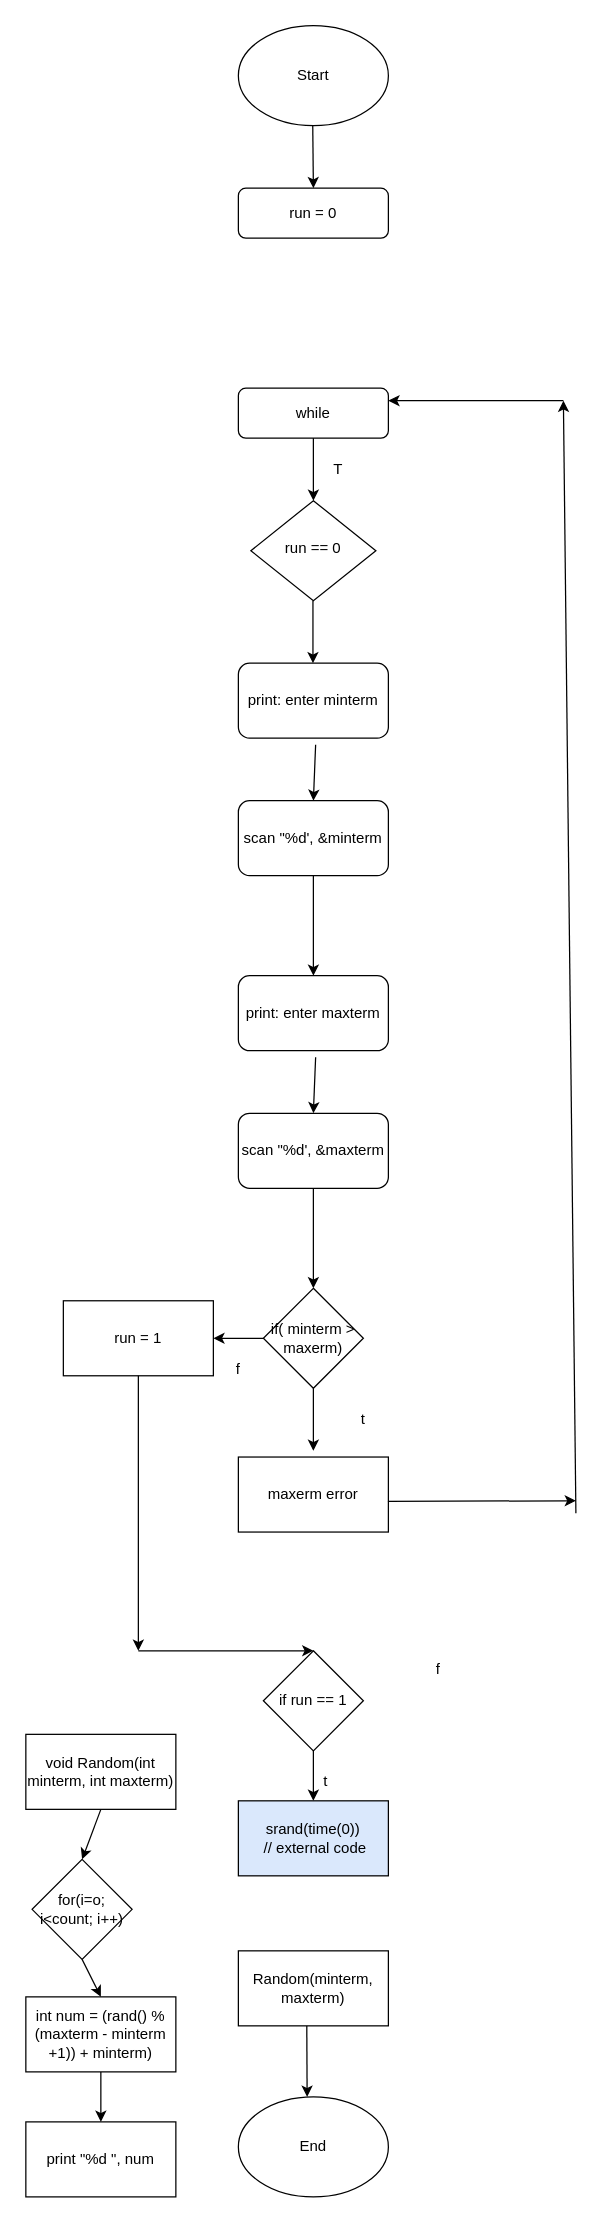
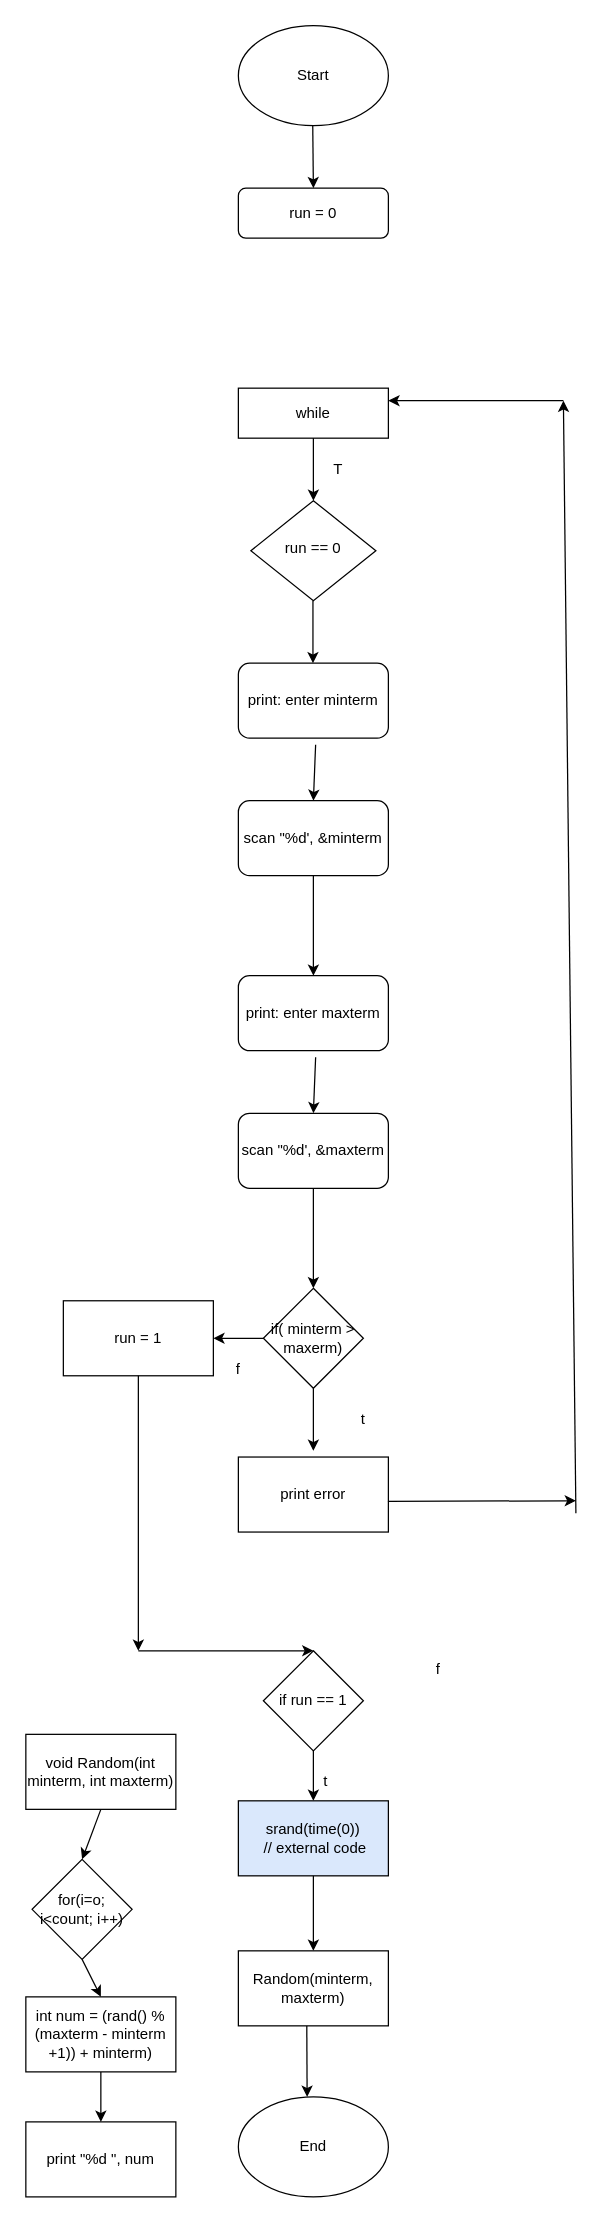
(313, 413) -> (313, 413)
(313, 1494) -> (313, 1494)
none -> (313, 1909)
